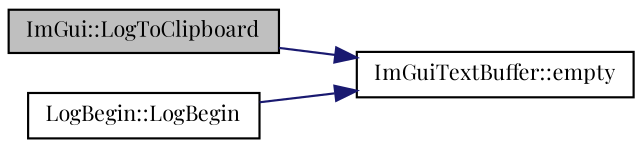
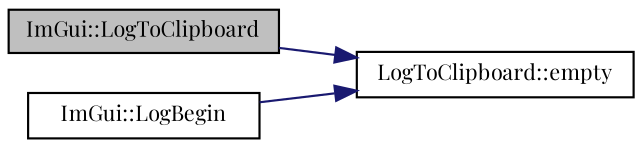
(495, 75) -> (495, 75)
(144, 116) -> (144, 116)
